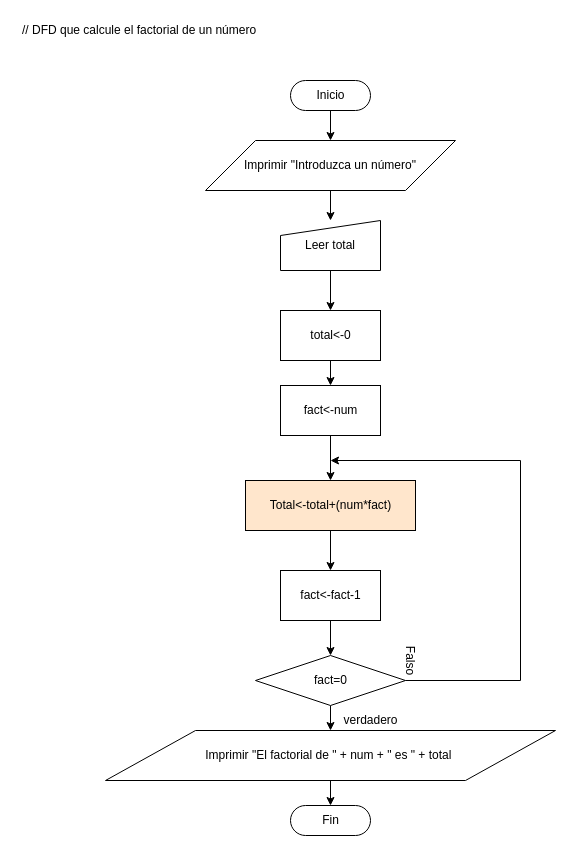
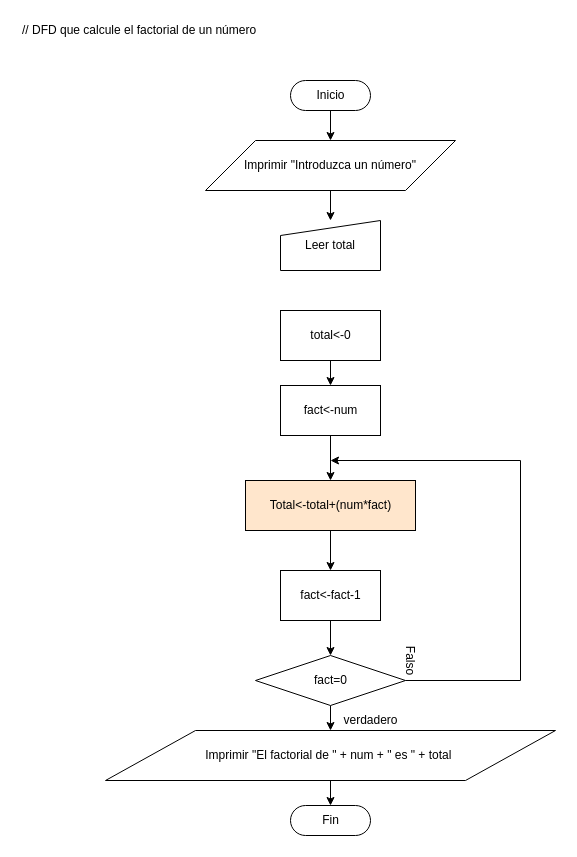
(331, 287) -> none
